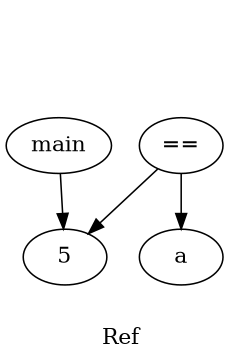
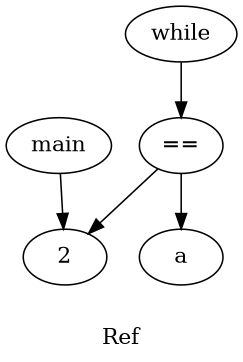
none -> (181, 34)
(65, 257) -> (65, 257)
